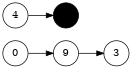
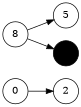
(15, 15) -> (15, 34)
none -> (66, 15)
(66, 53) -> (66, 91)
(116, 53) -> none
